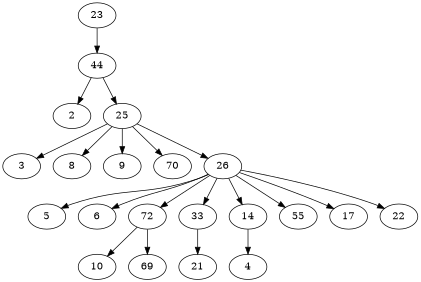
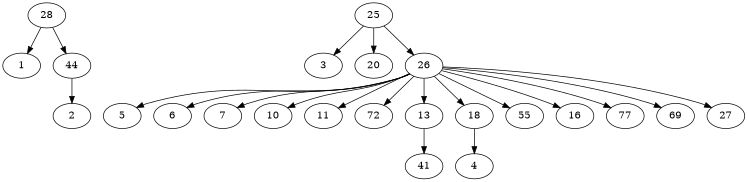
(97, 15) -> (47, 15)
none -> (22, 66)
(108, 88) -> none
none -> (223, 116)
none -> (323, 116)
none -> (575, 116)
(72, 166) -> none
(122, 166) -> none
(173, 166) -> (374, 66)
(198, 217) -> (424, 116)
(248, 217) -> (474, 116)
(349, 217) -> (625, 116)
(399, 217) -> (726, 116)
(147, 238) -> (550, 81)
(125, 239) -> (326, 95)
(198, 267) -> (424, 166)
